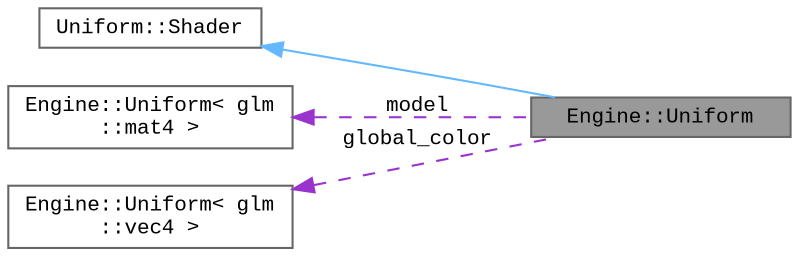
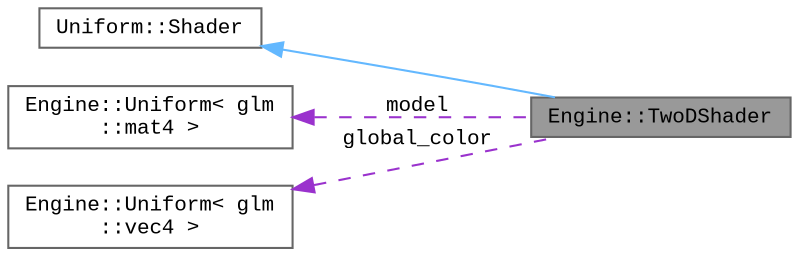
(661, 117) -> (661, 117)
